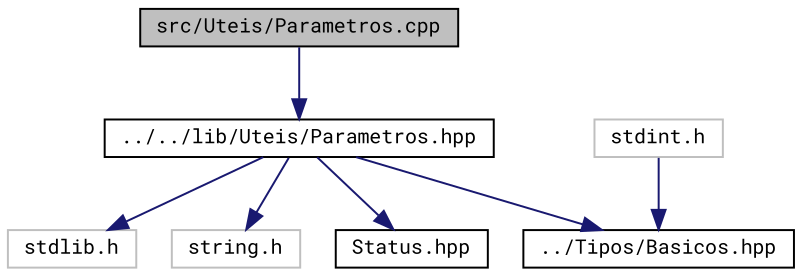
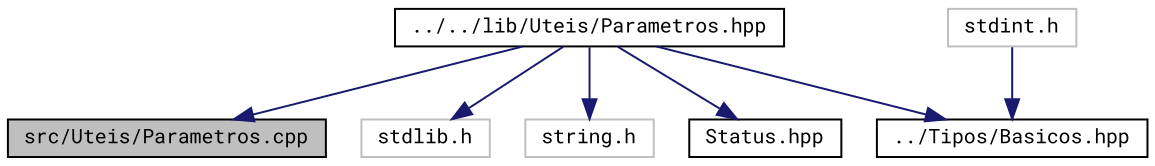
(299, 73) -> (388, 81)
